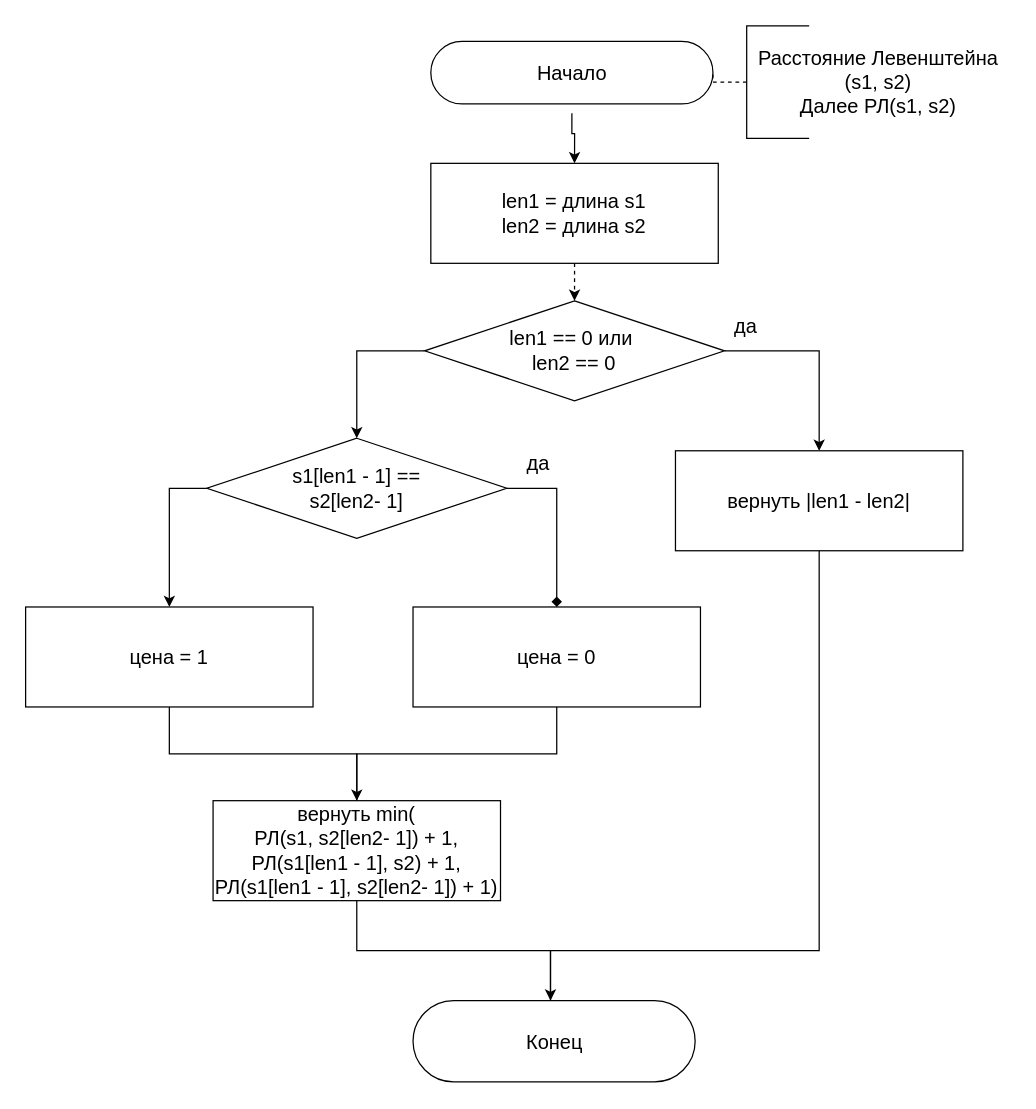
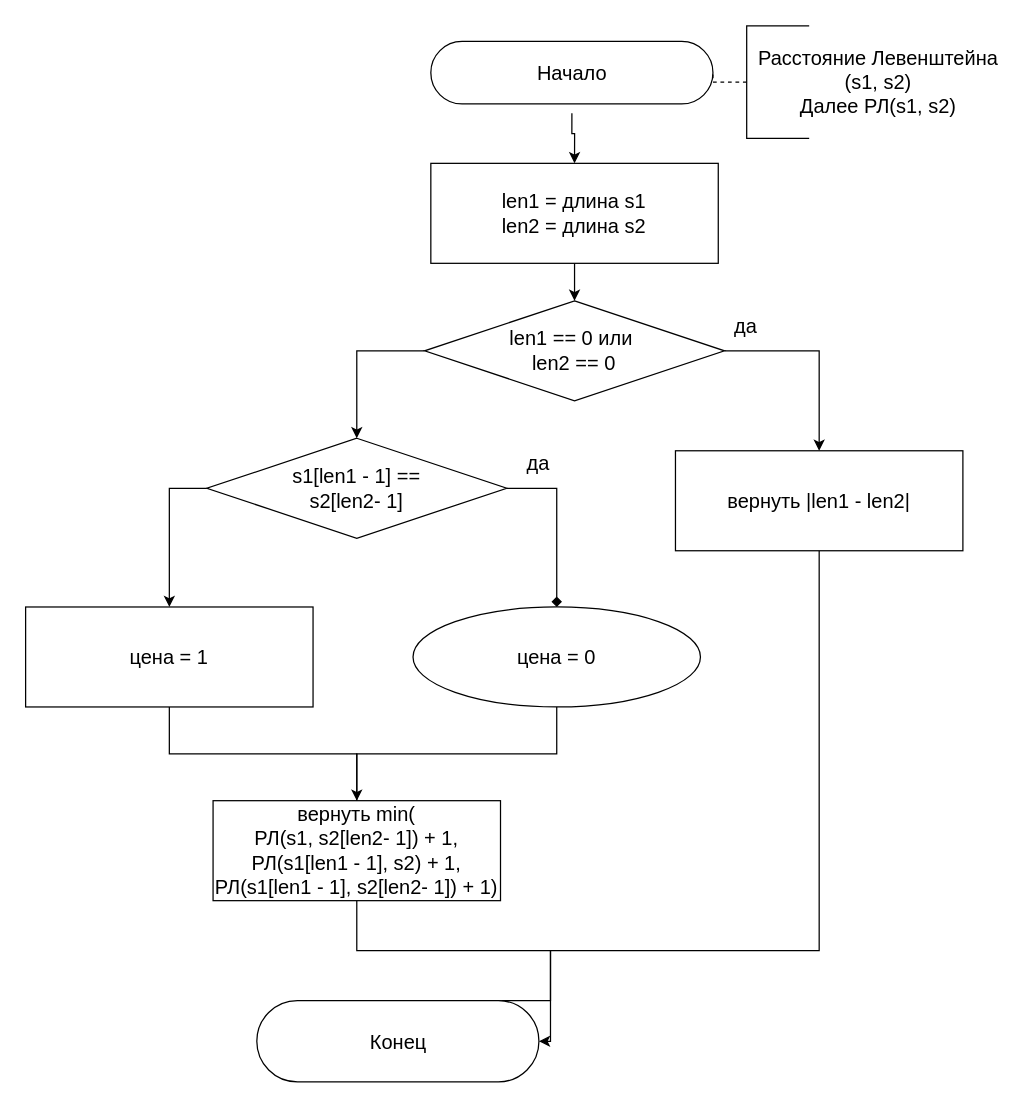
(575, 278) -> (575, 278)
(557, 657) -> (557, 657)
(554, 1041) -> (398, 1041)
